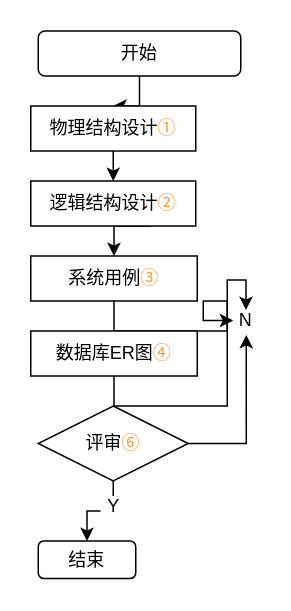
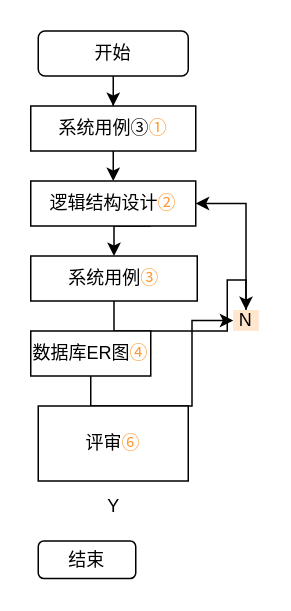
(140, 53) -> (113, 53)
(113, 128) -> (113, 128)
none -> (246, 220)
(246, 320) -> (246, 320)
(114, 353) -> (91, 353)
(246, 423) -> none
(113, 443) -> (113, 443)
(87, 514) -> none
